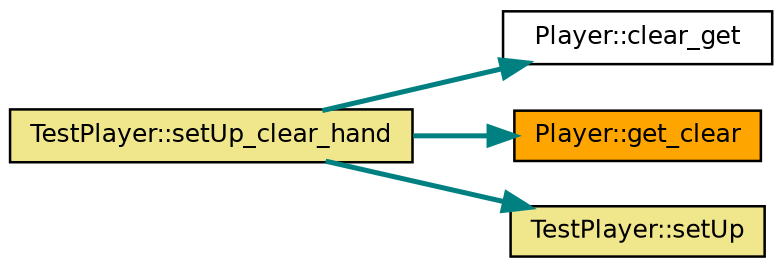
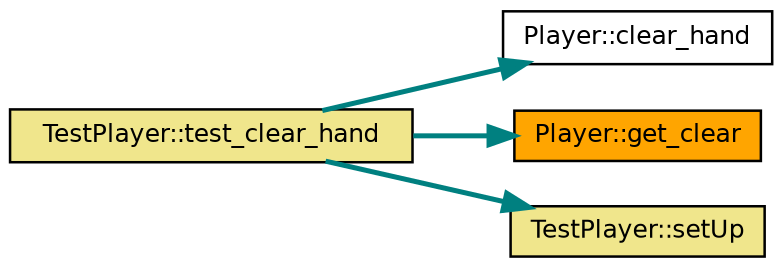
(638, 38) -> (638, 38)
(211, 136) -> (211, 136)
